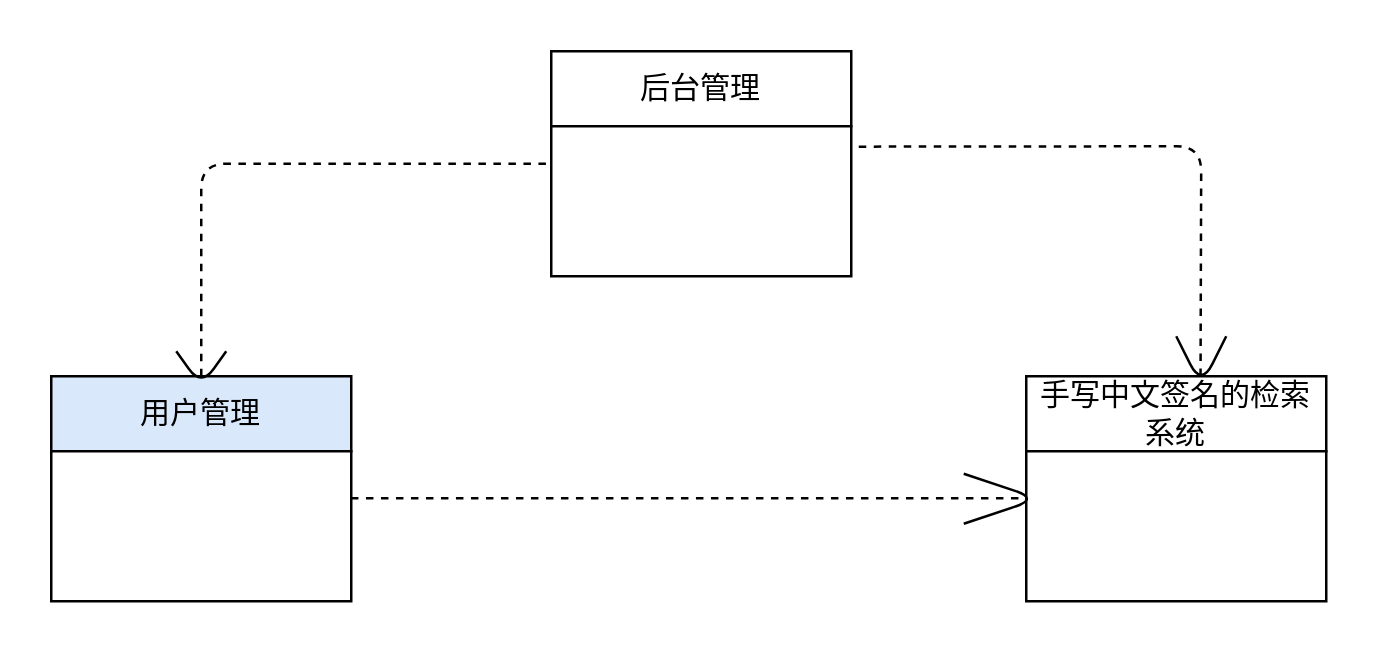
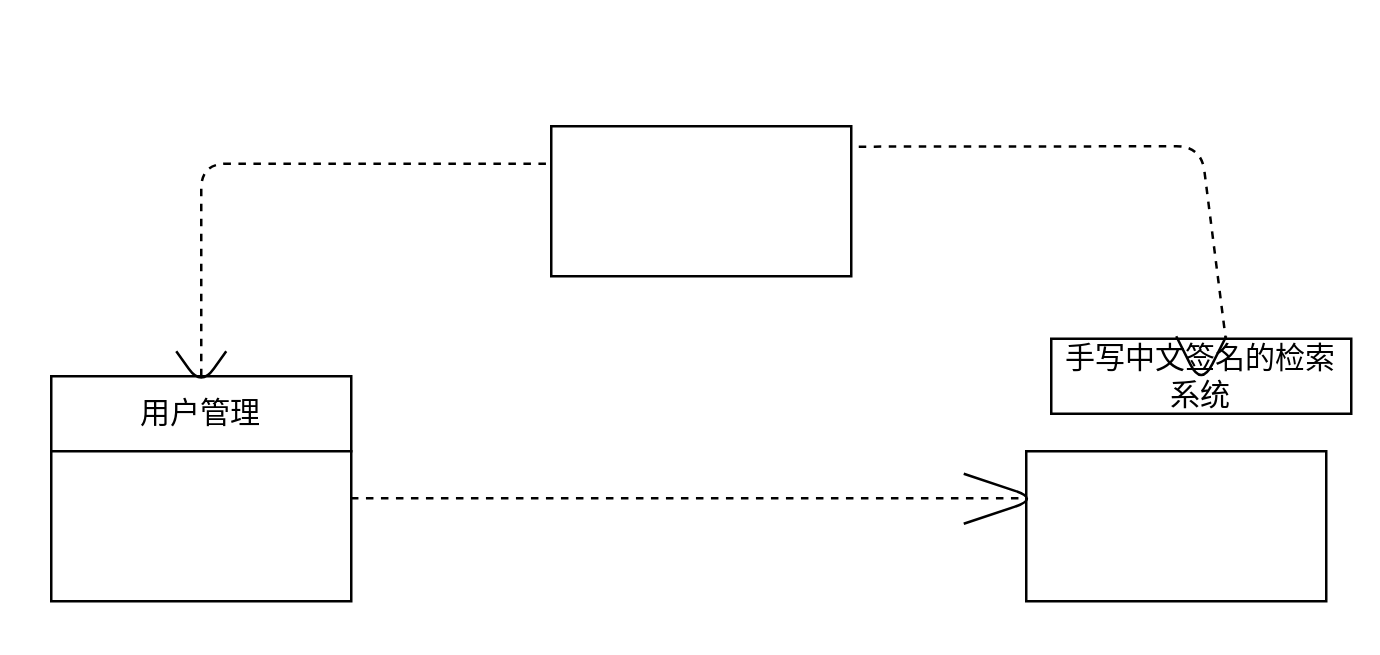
(701, 89) -> none
(201, 414) -> (201, 414)
(1176, 414) -> (1201, 376)
